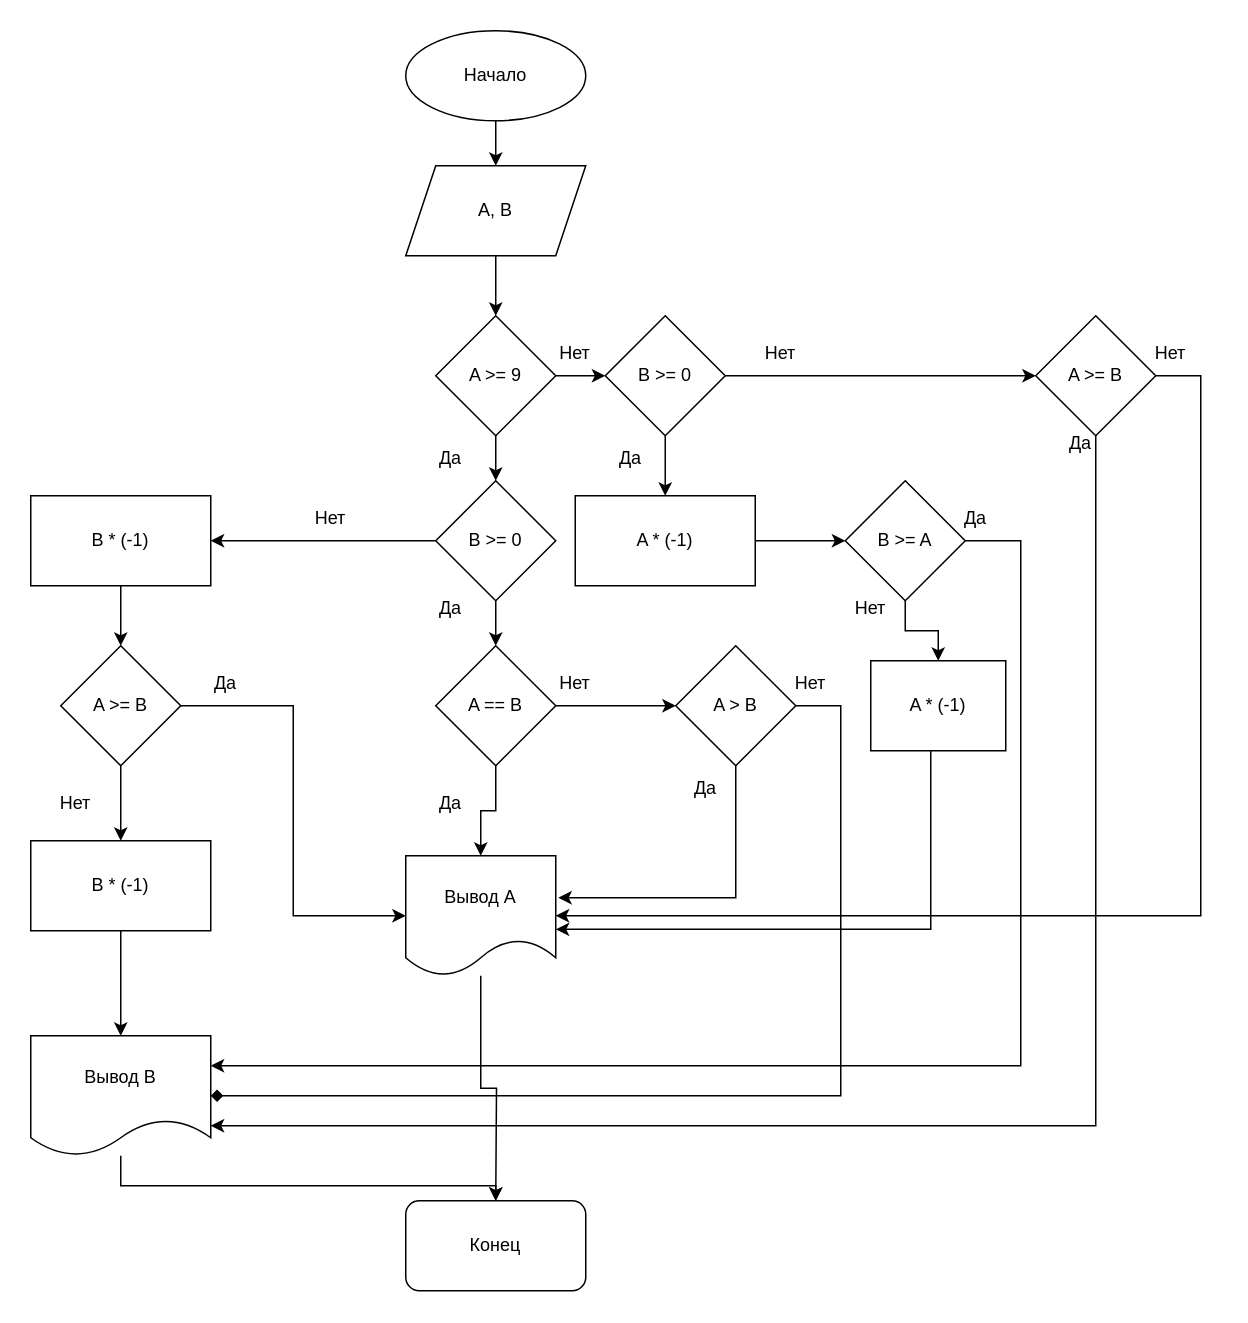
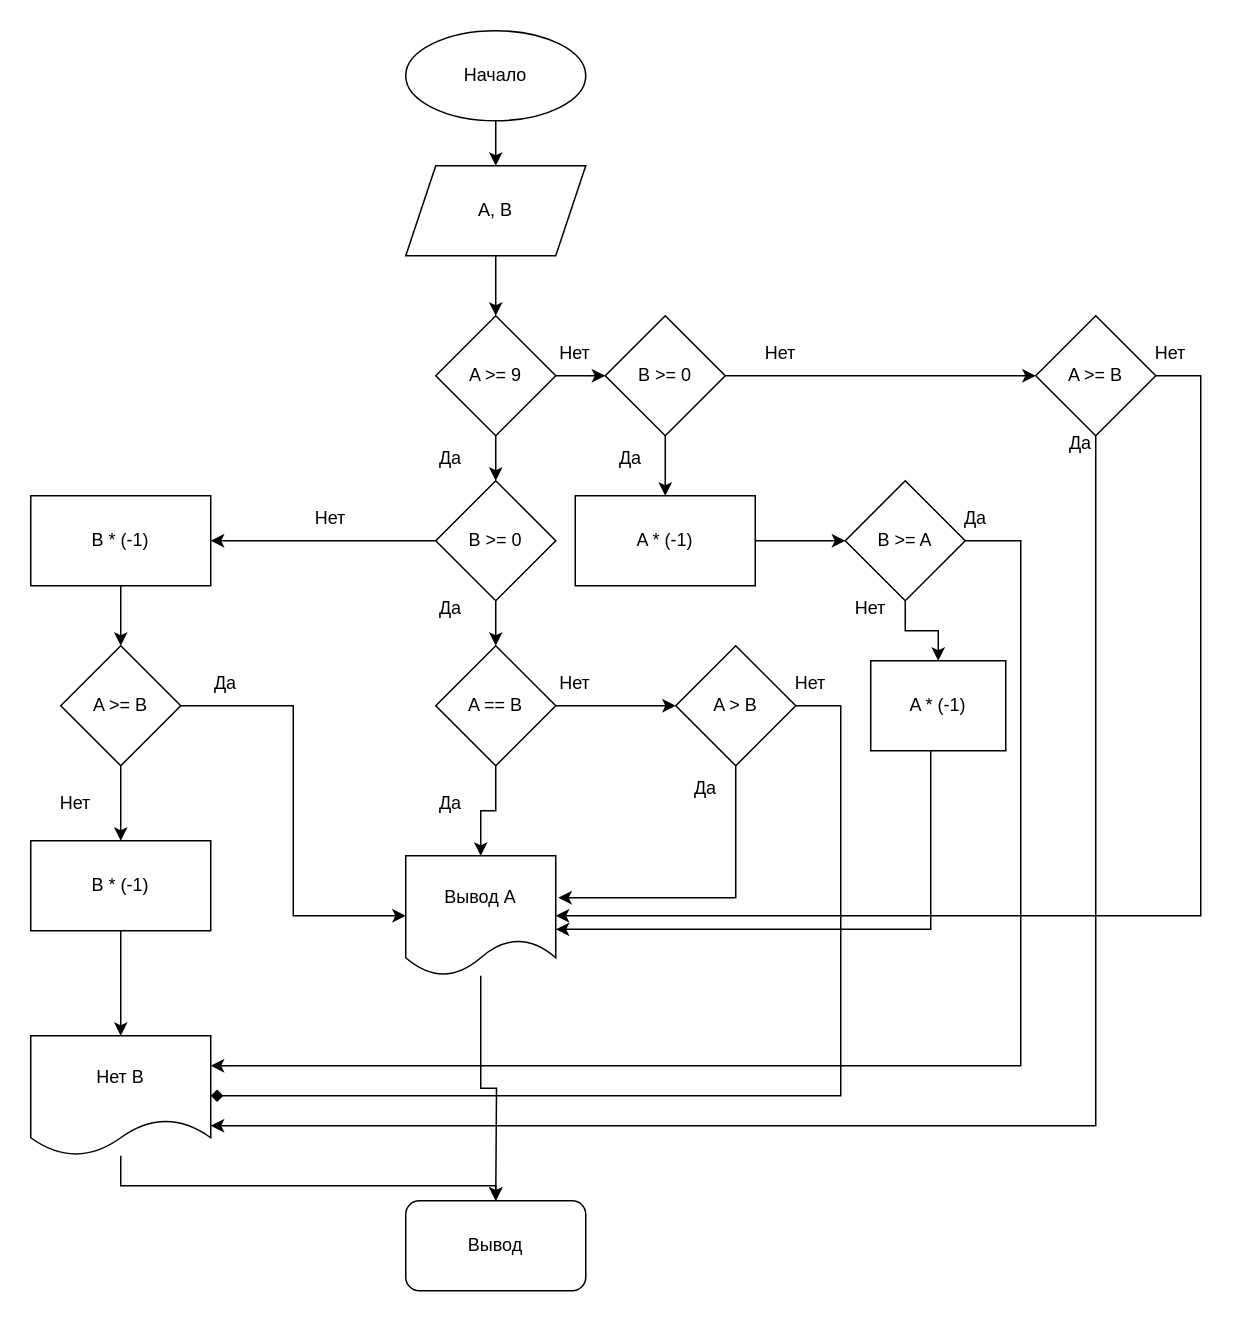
(121, 1078) -> (121, 1078)
(496, 1246) -> (496, 1246)
